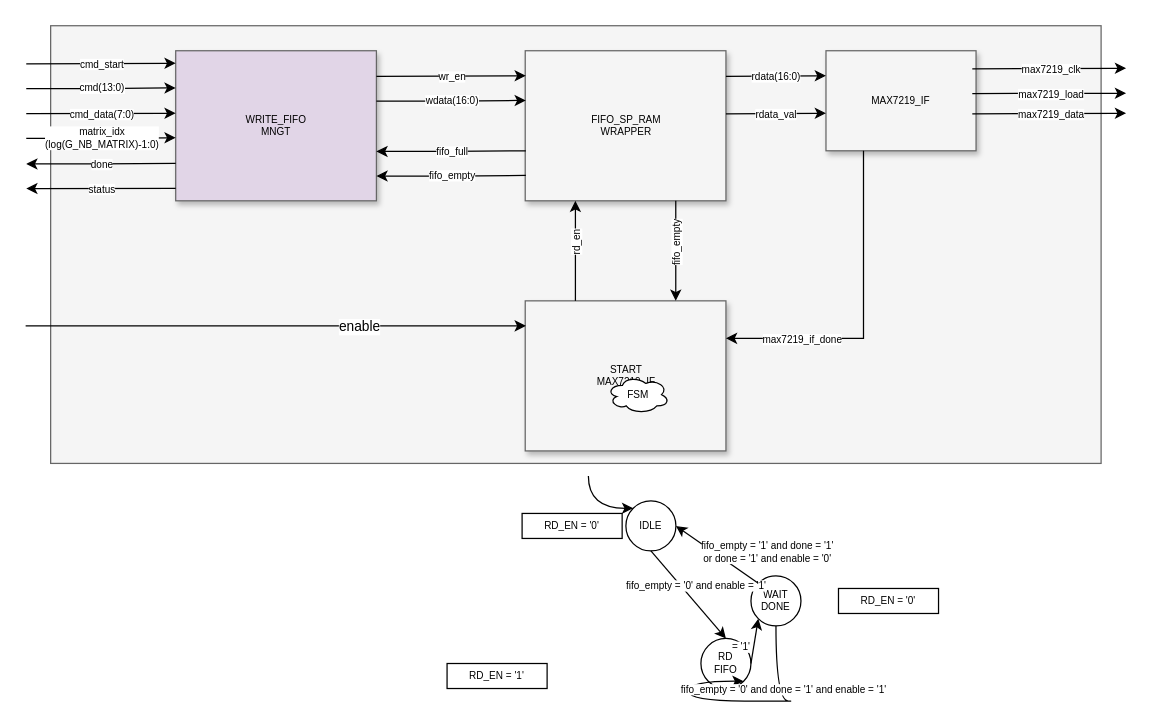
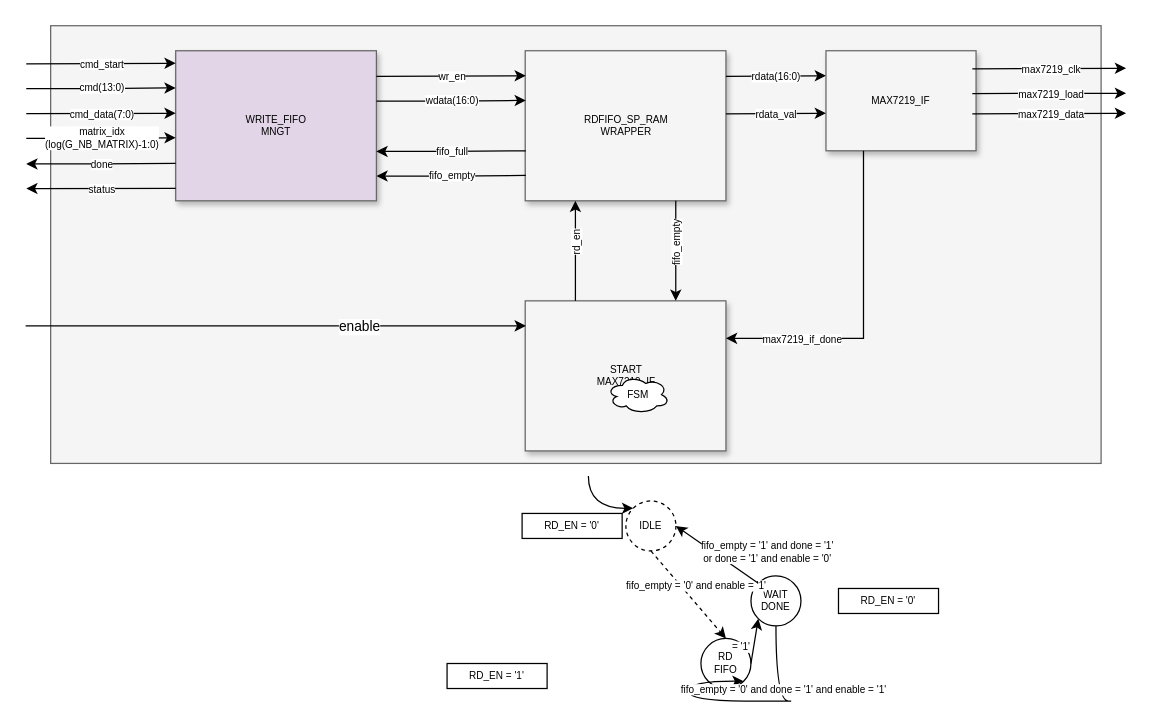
(626, 126) -> (626, 126)
(651, 526) -> (651, 526)
(703, 612) -> (703, 612)
